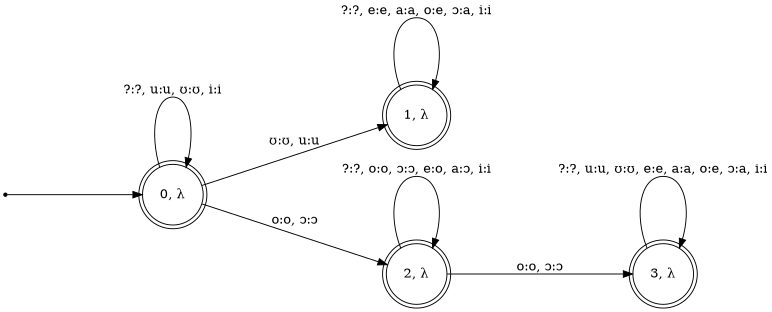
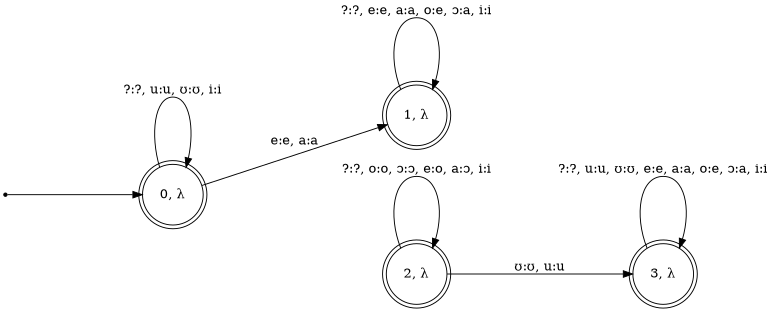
(295, 141) -> (295, 141)
(290, 233) -> none
(540, 267) -> (540, 267)
